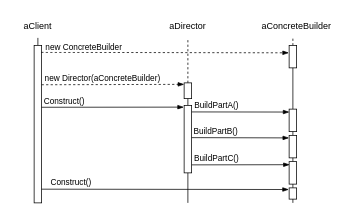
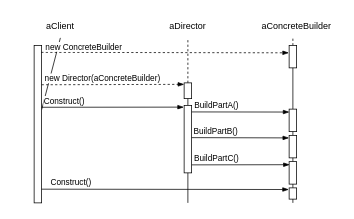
(38, 27) -> (60, 27)
